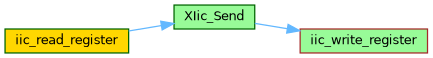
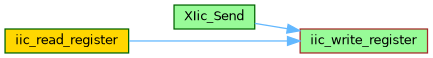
(145, 28) -> (208, 41)
